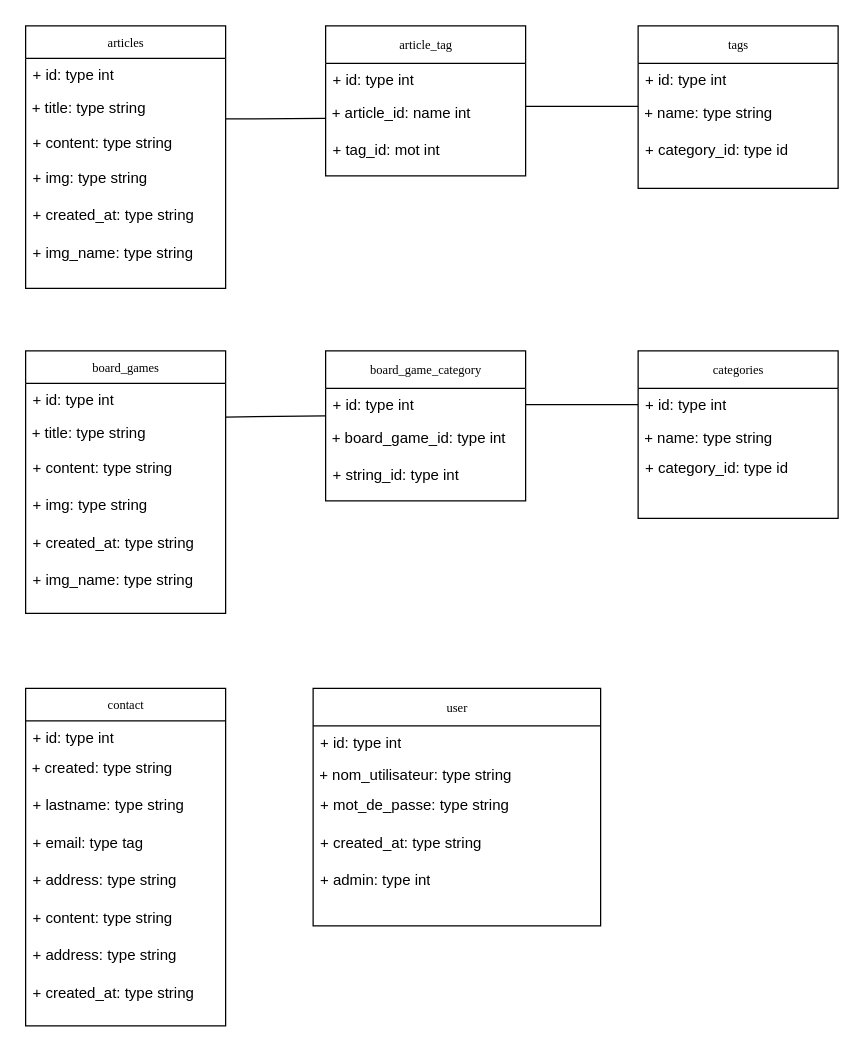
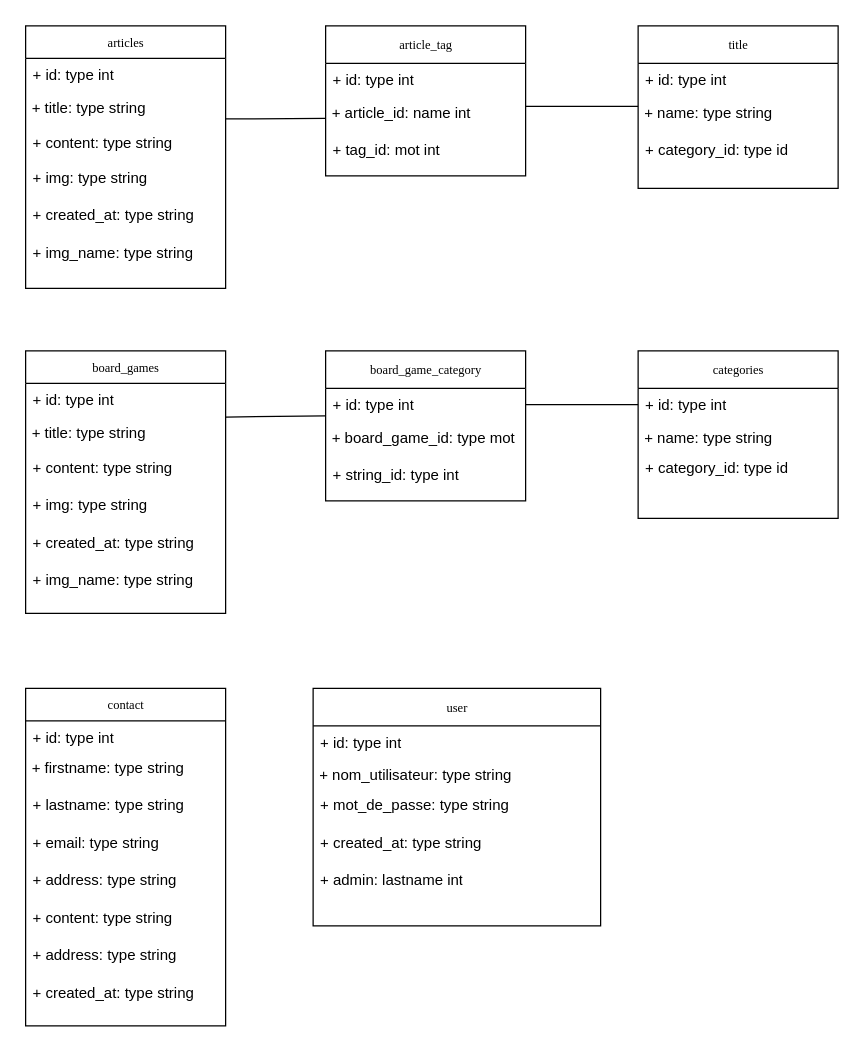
(739, 44) -> (739, 44)
(421, 438) -> (423, 438)
(111, 768) -> (117, 768)
(93, 843) -> (103, 843)
(380, 881) -> (395, 881)
